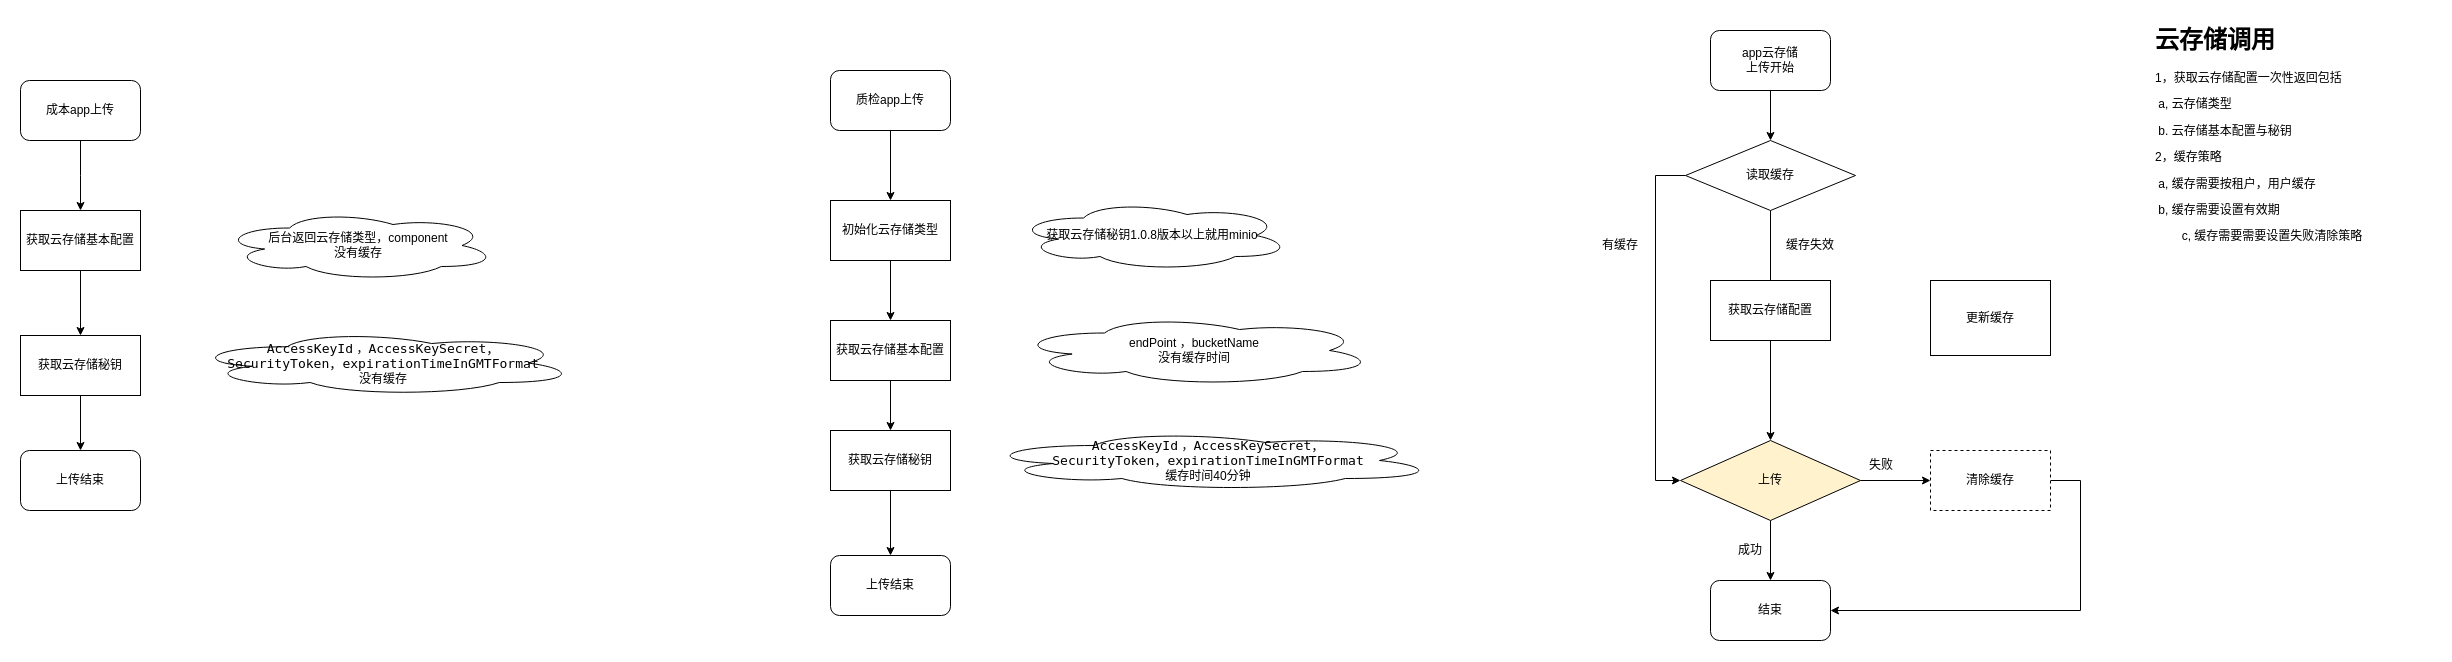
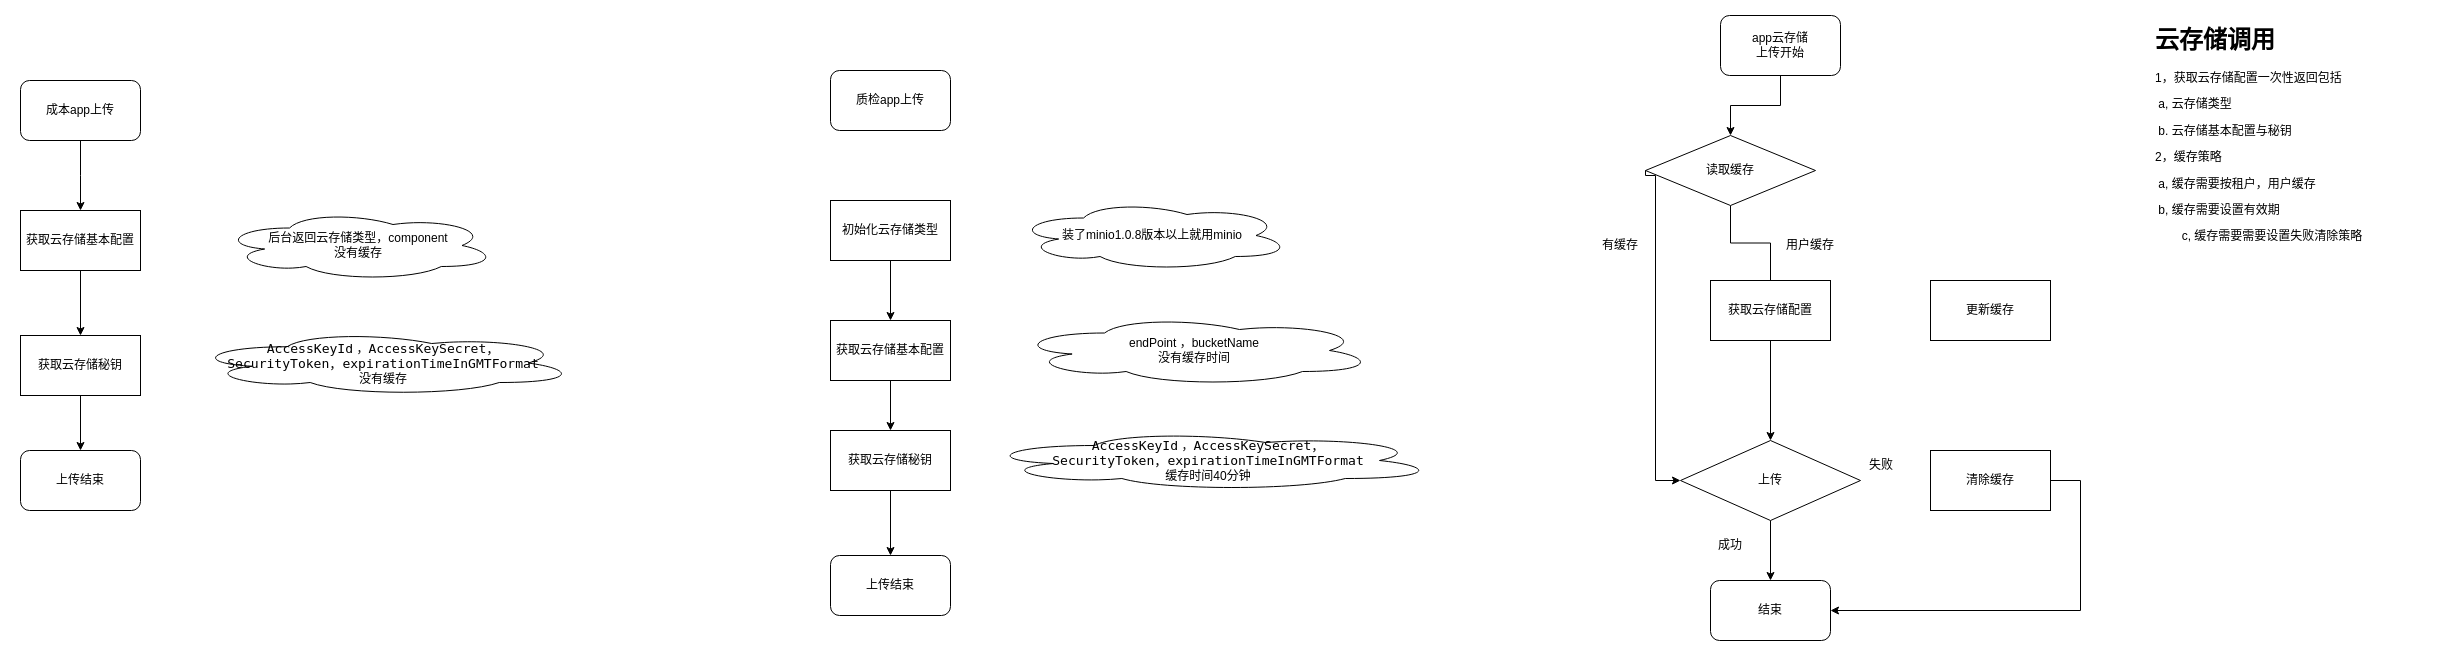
(1771, 61) -> (1781, 46)
(891, 162) -> none
(1771, 176) -> (1731, 171)
(1153, 236) -> (1153, 236)
(1811, 246) -> (1811, 246)
(1991, 318) -> (1991, 311)
(1771, 481) -> (1771, 481)
(1892, 481) -> none
(1991, 481) -> (1991, 481)
(1751, 551) -> (1731, 546)
